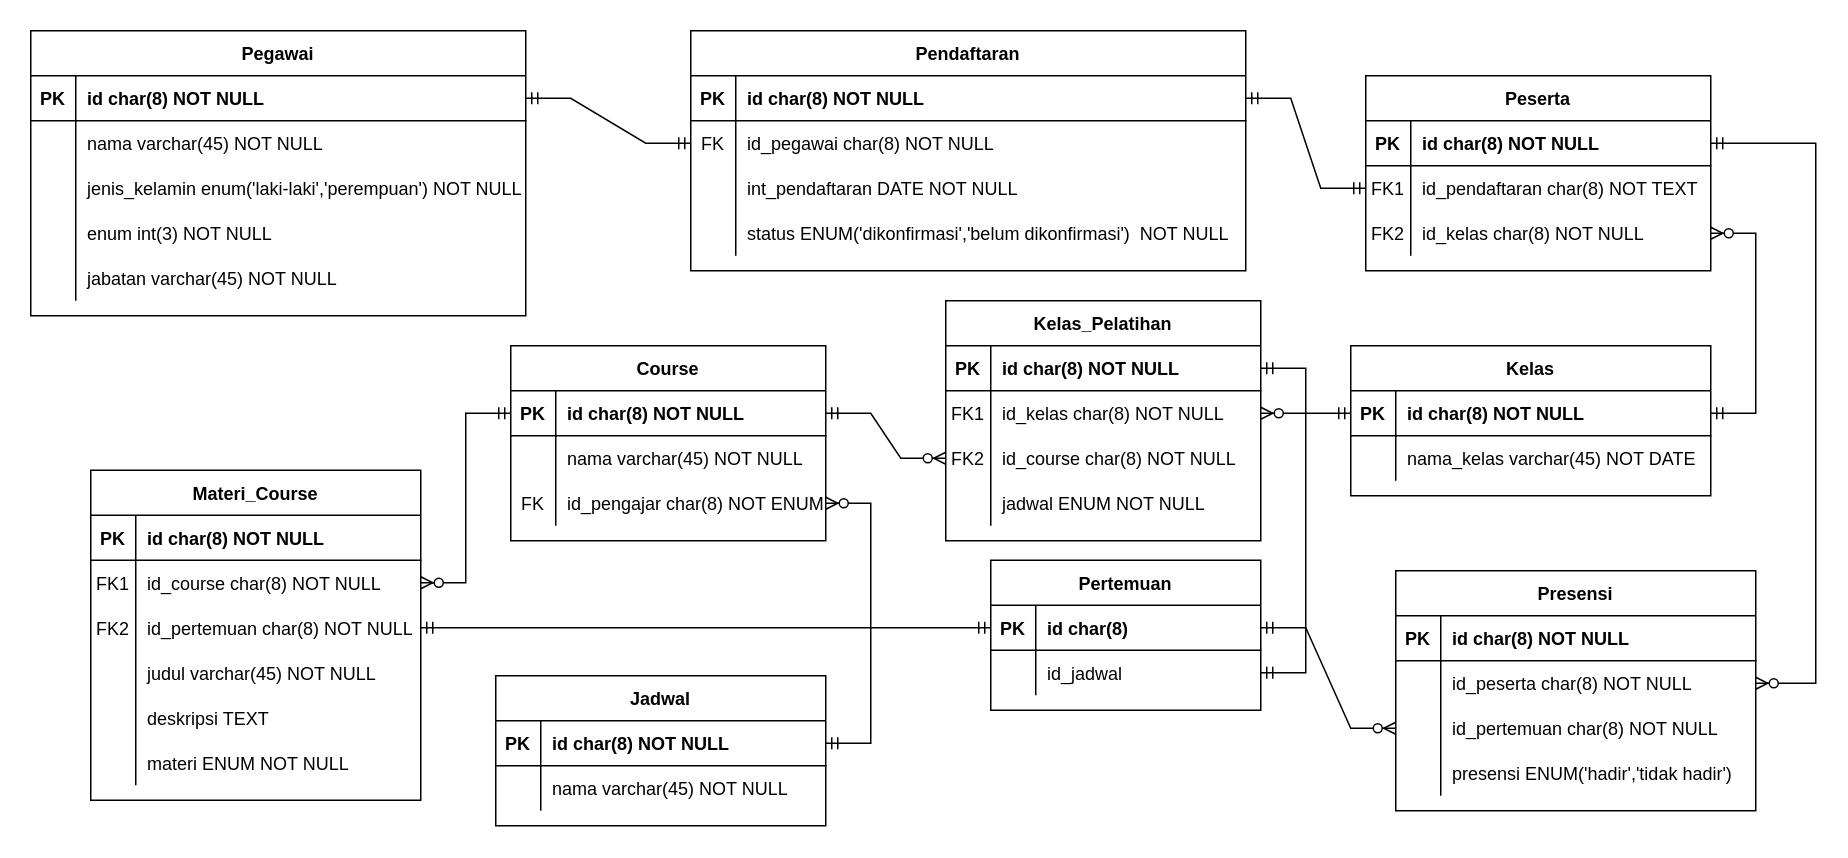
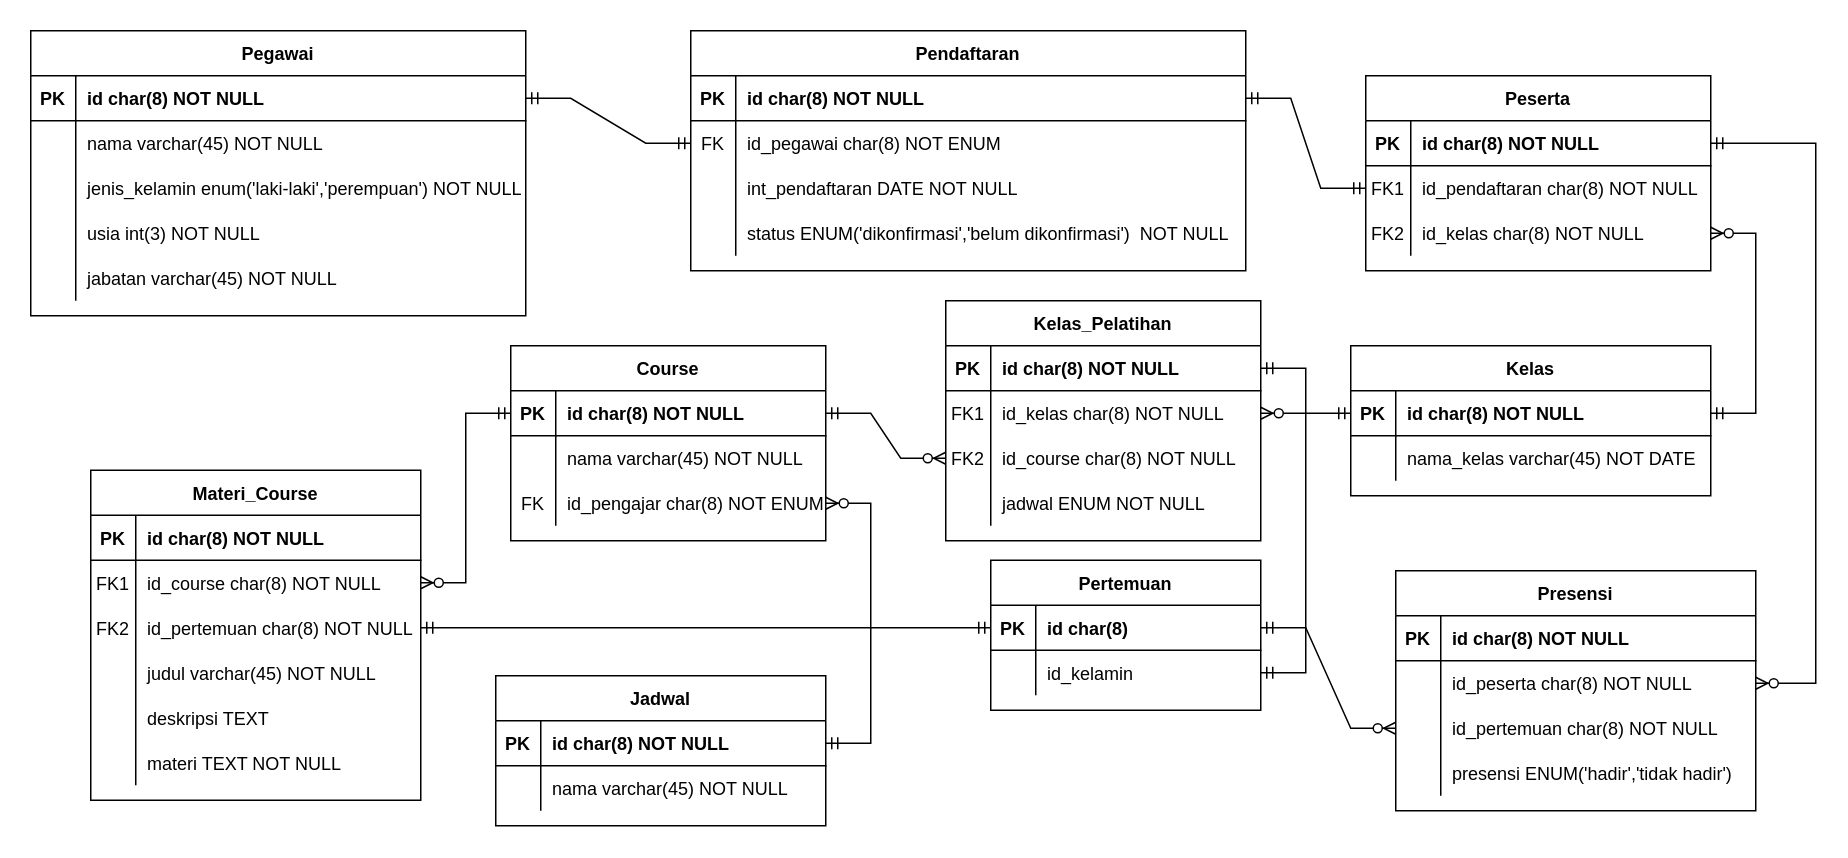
(871, 144) -> (871, 144)
(1569, 189) -> (1569, 189)
(178, 234) -> (176, 234)
(1088, 674) -> (1090, 674)
(238, 764) -> (238, 764)
